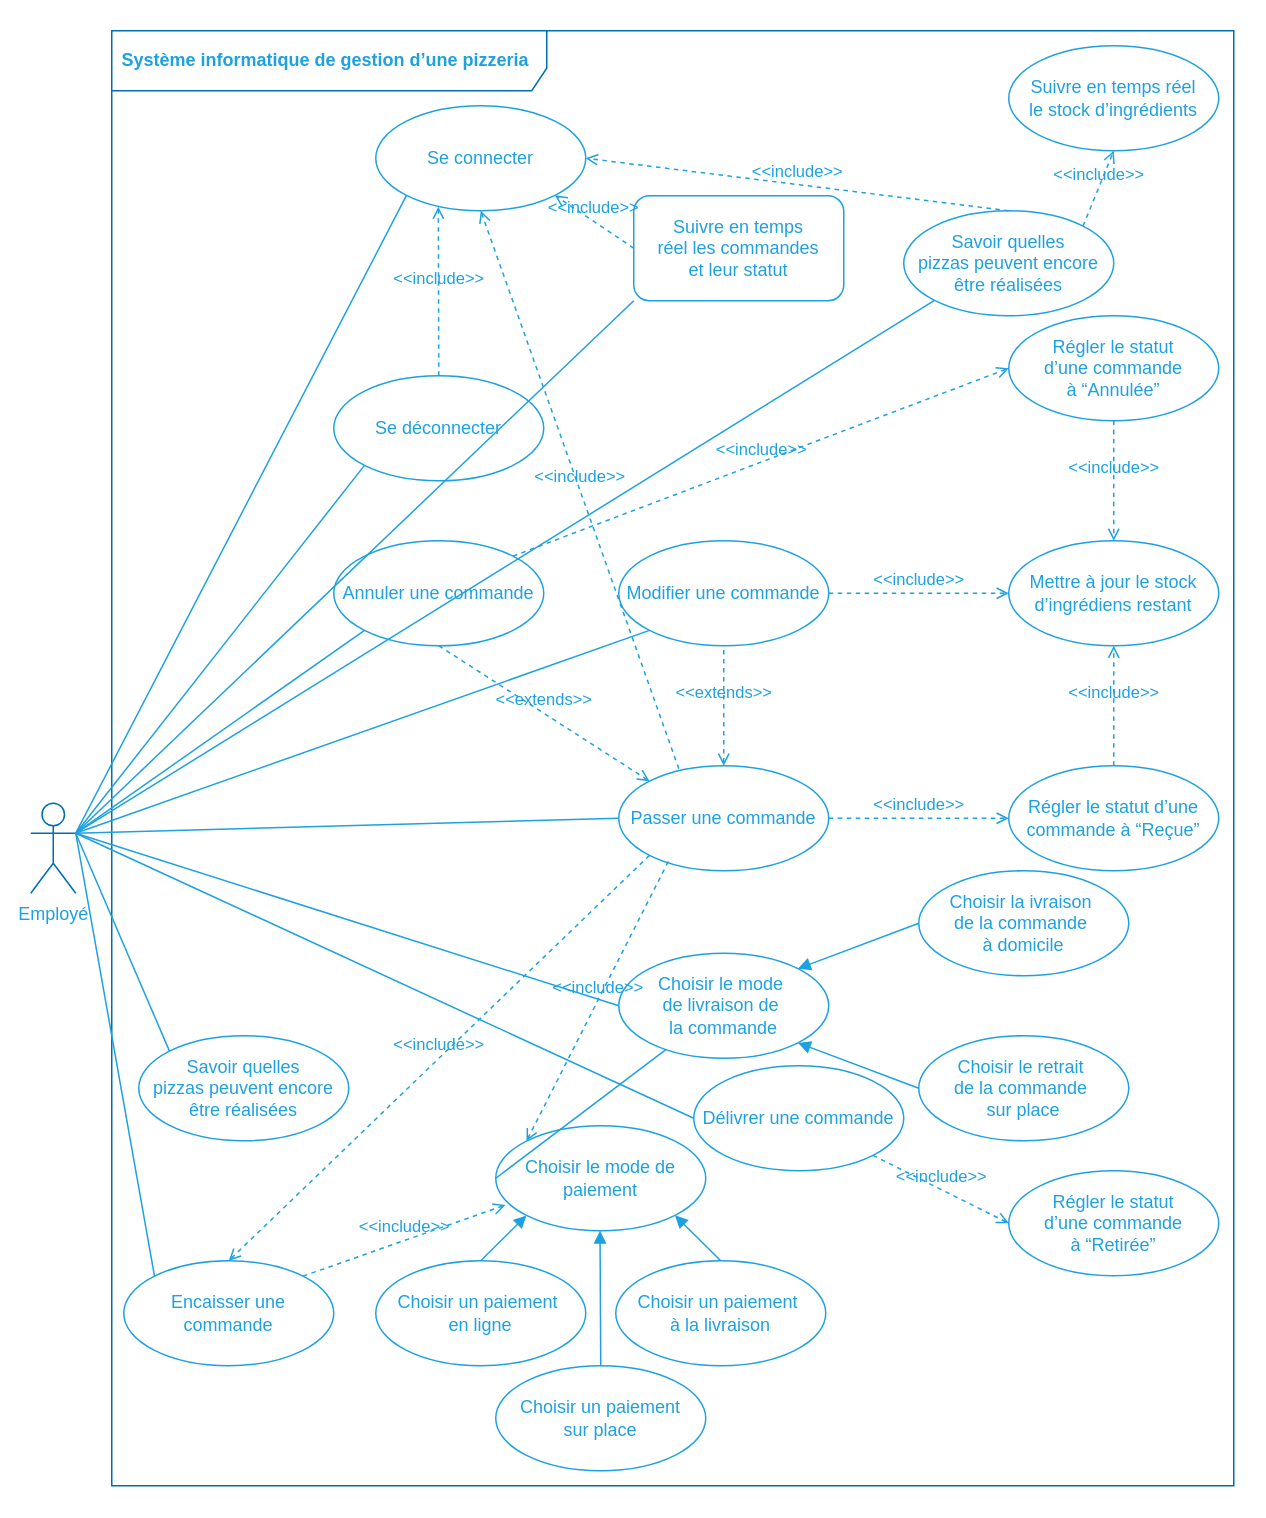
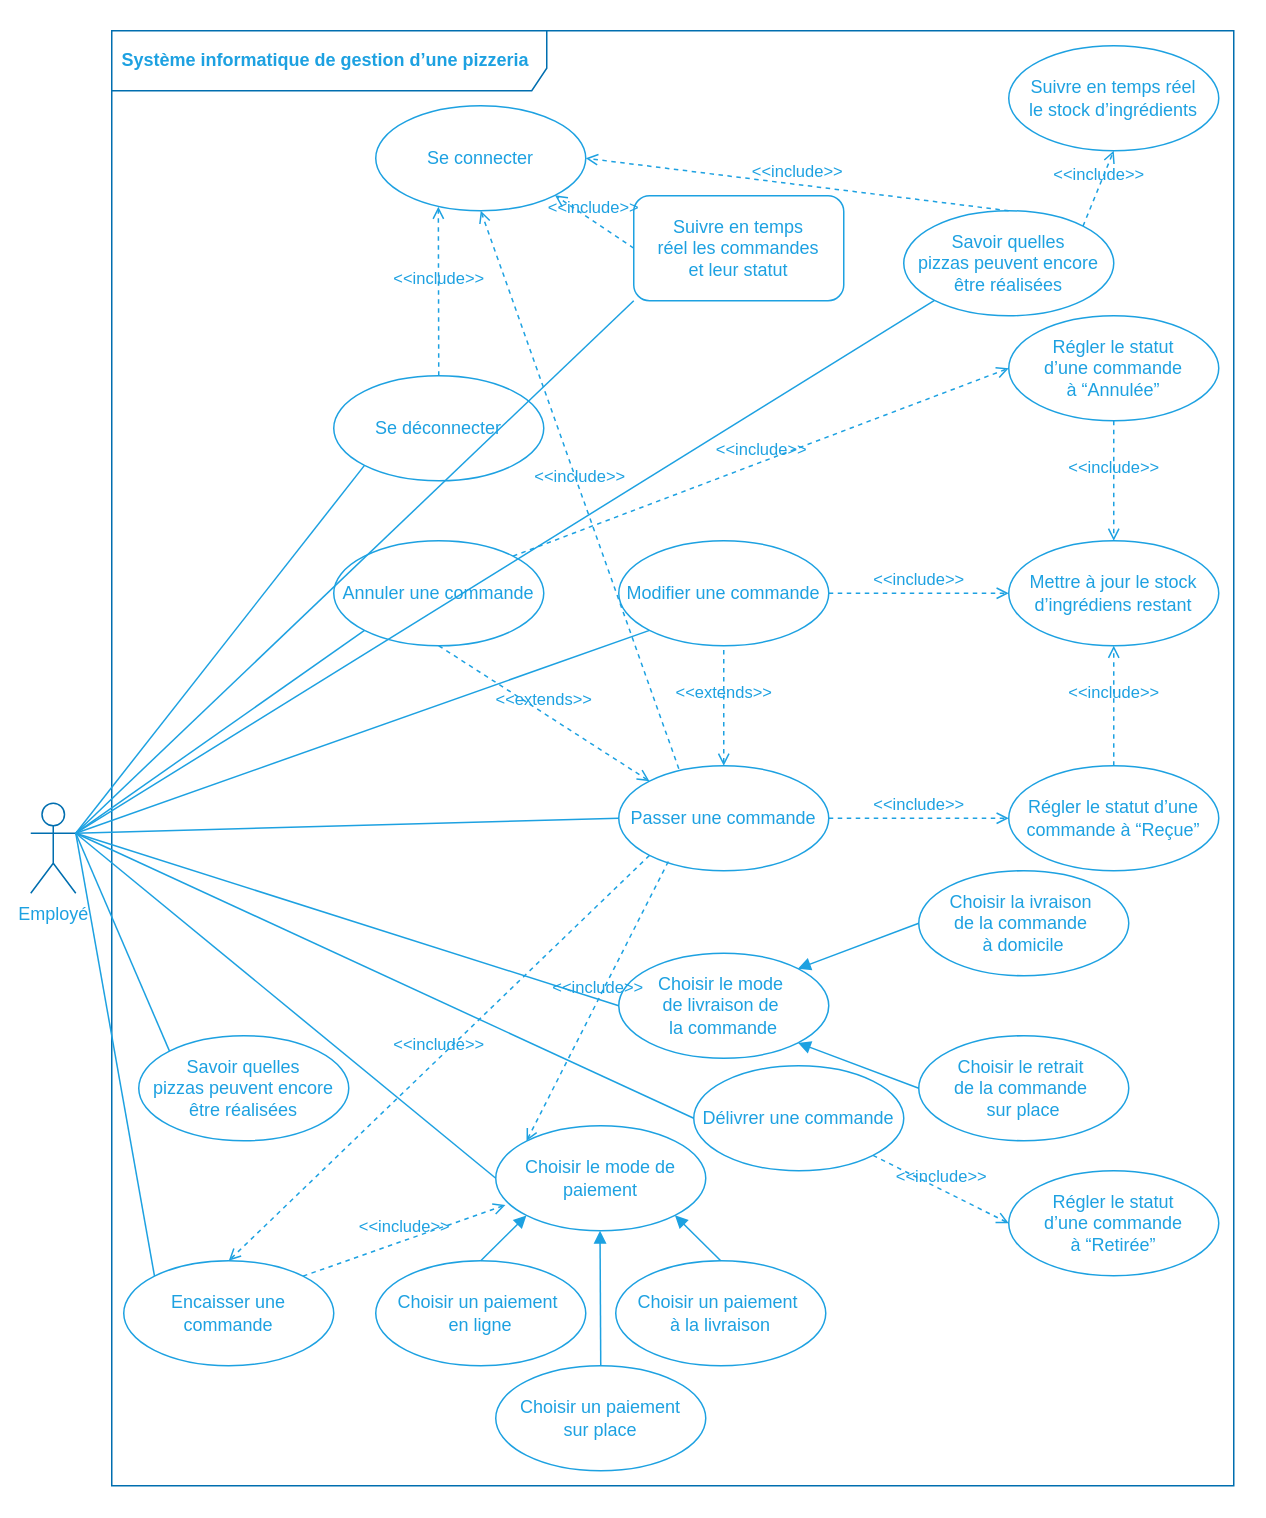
(244, 508) -> none
(580, 1114) -> (288, 1008)
